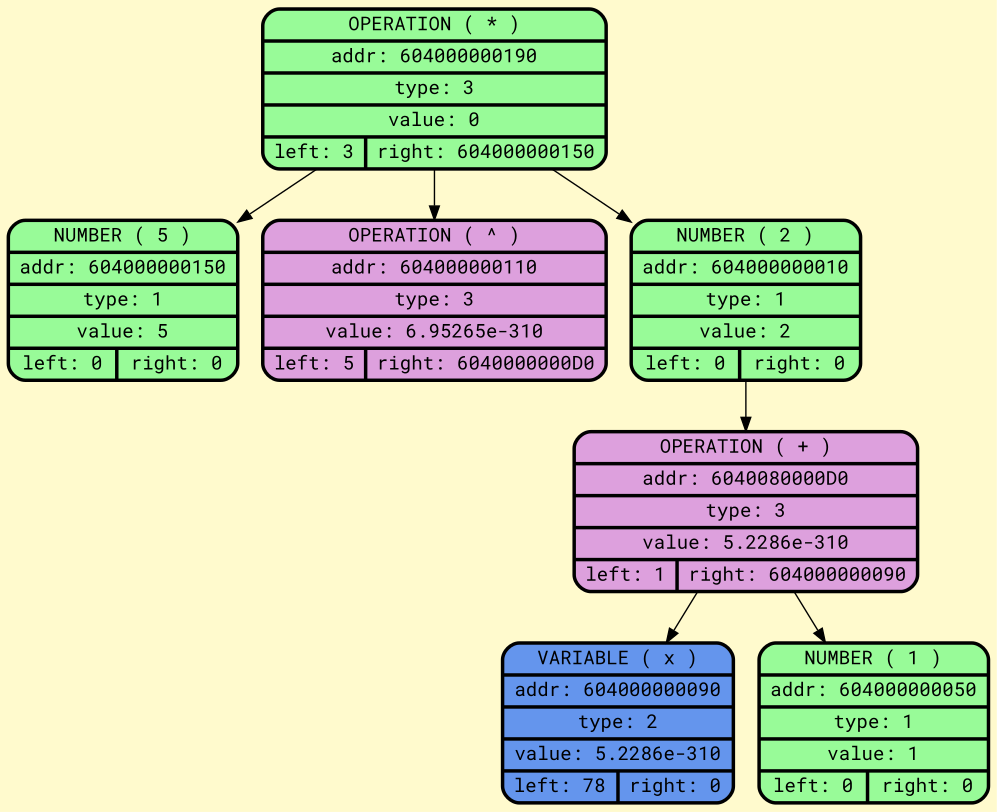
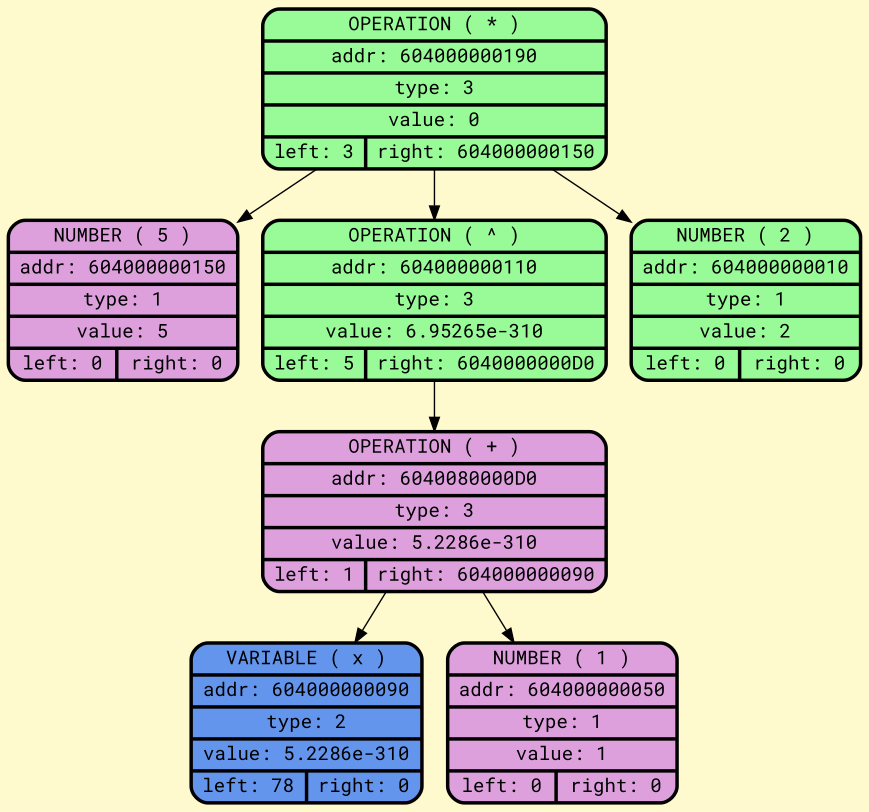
(123, 300) -> (123, 300)
(434, 300) -> (434, 300)
(746, 399) -> (434, 399)
(874, 723) -> (562, 723)
